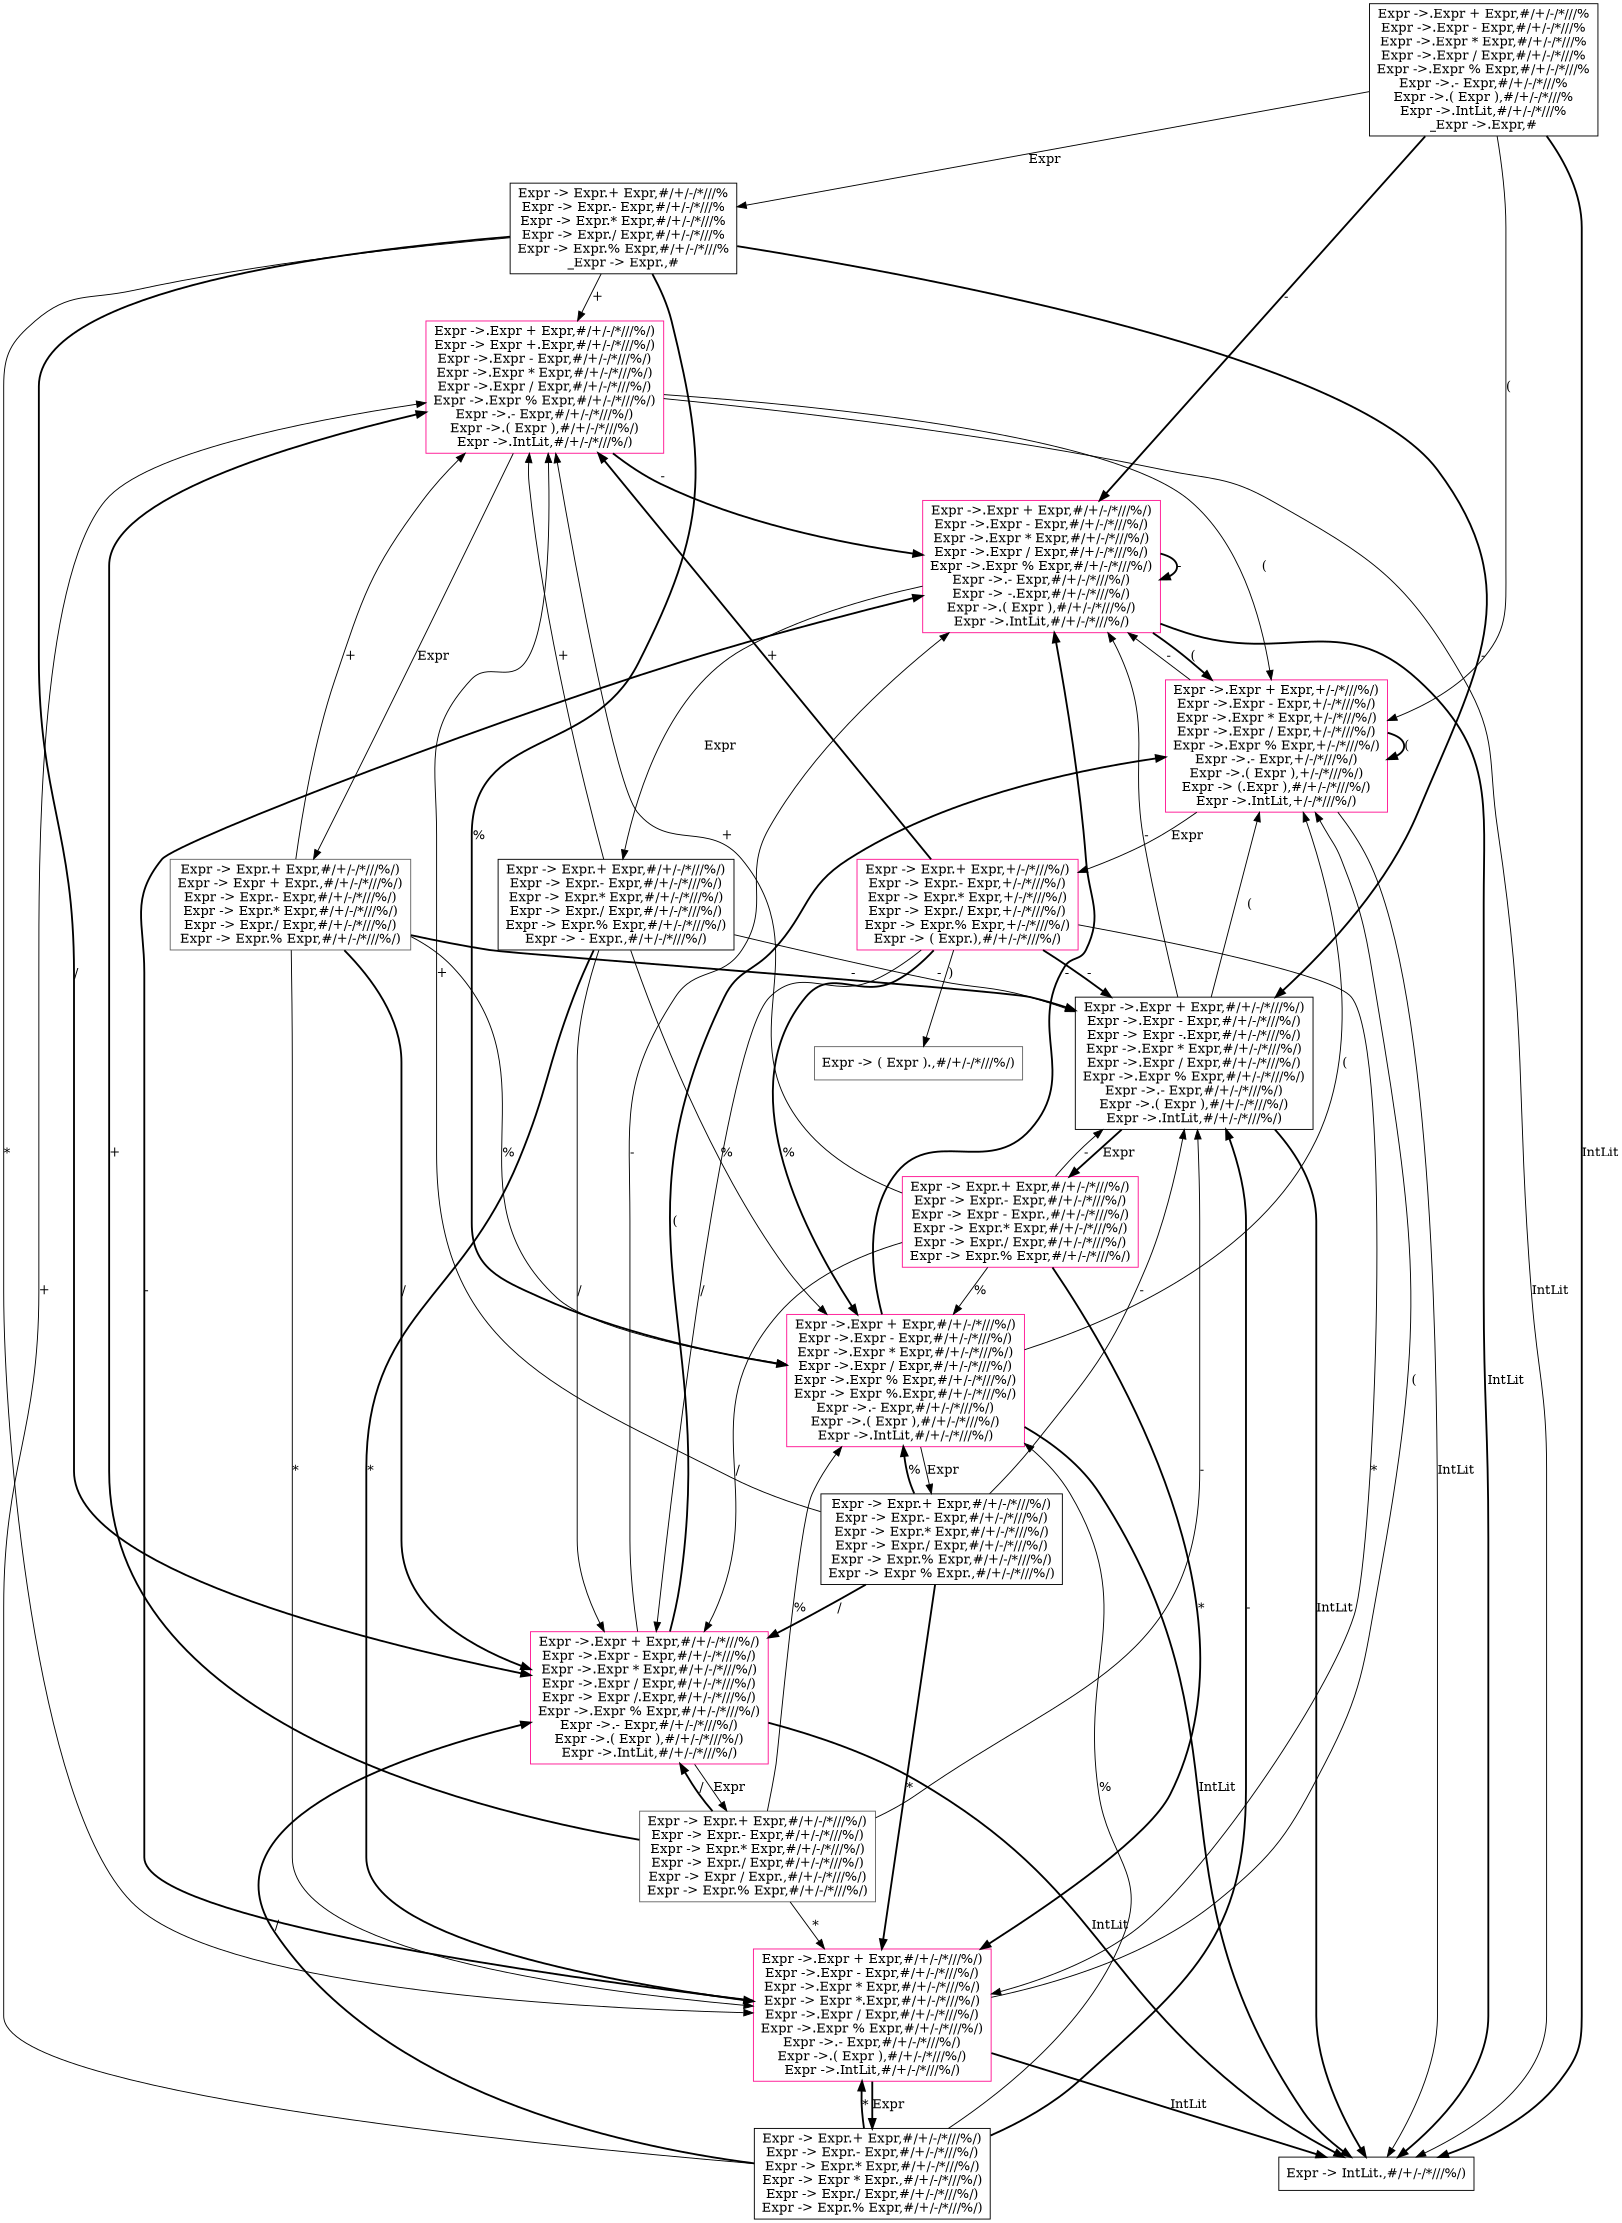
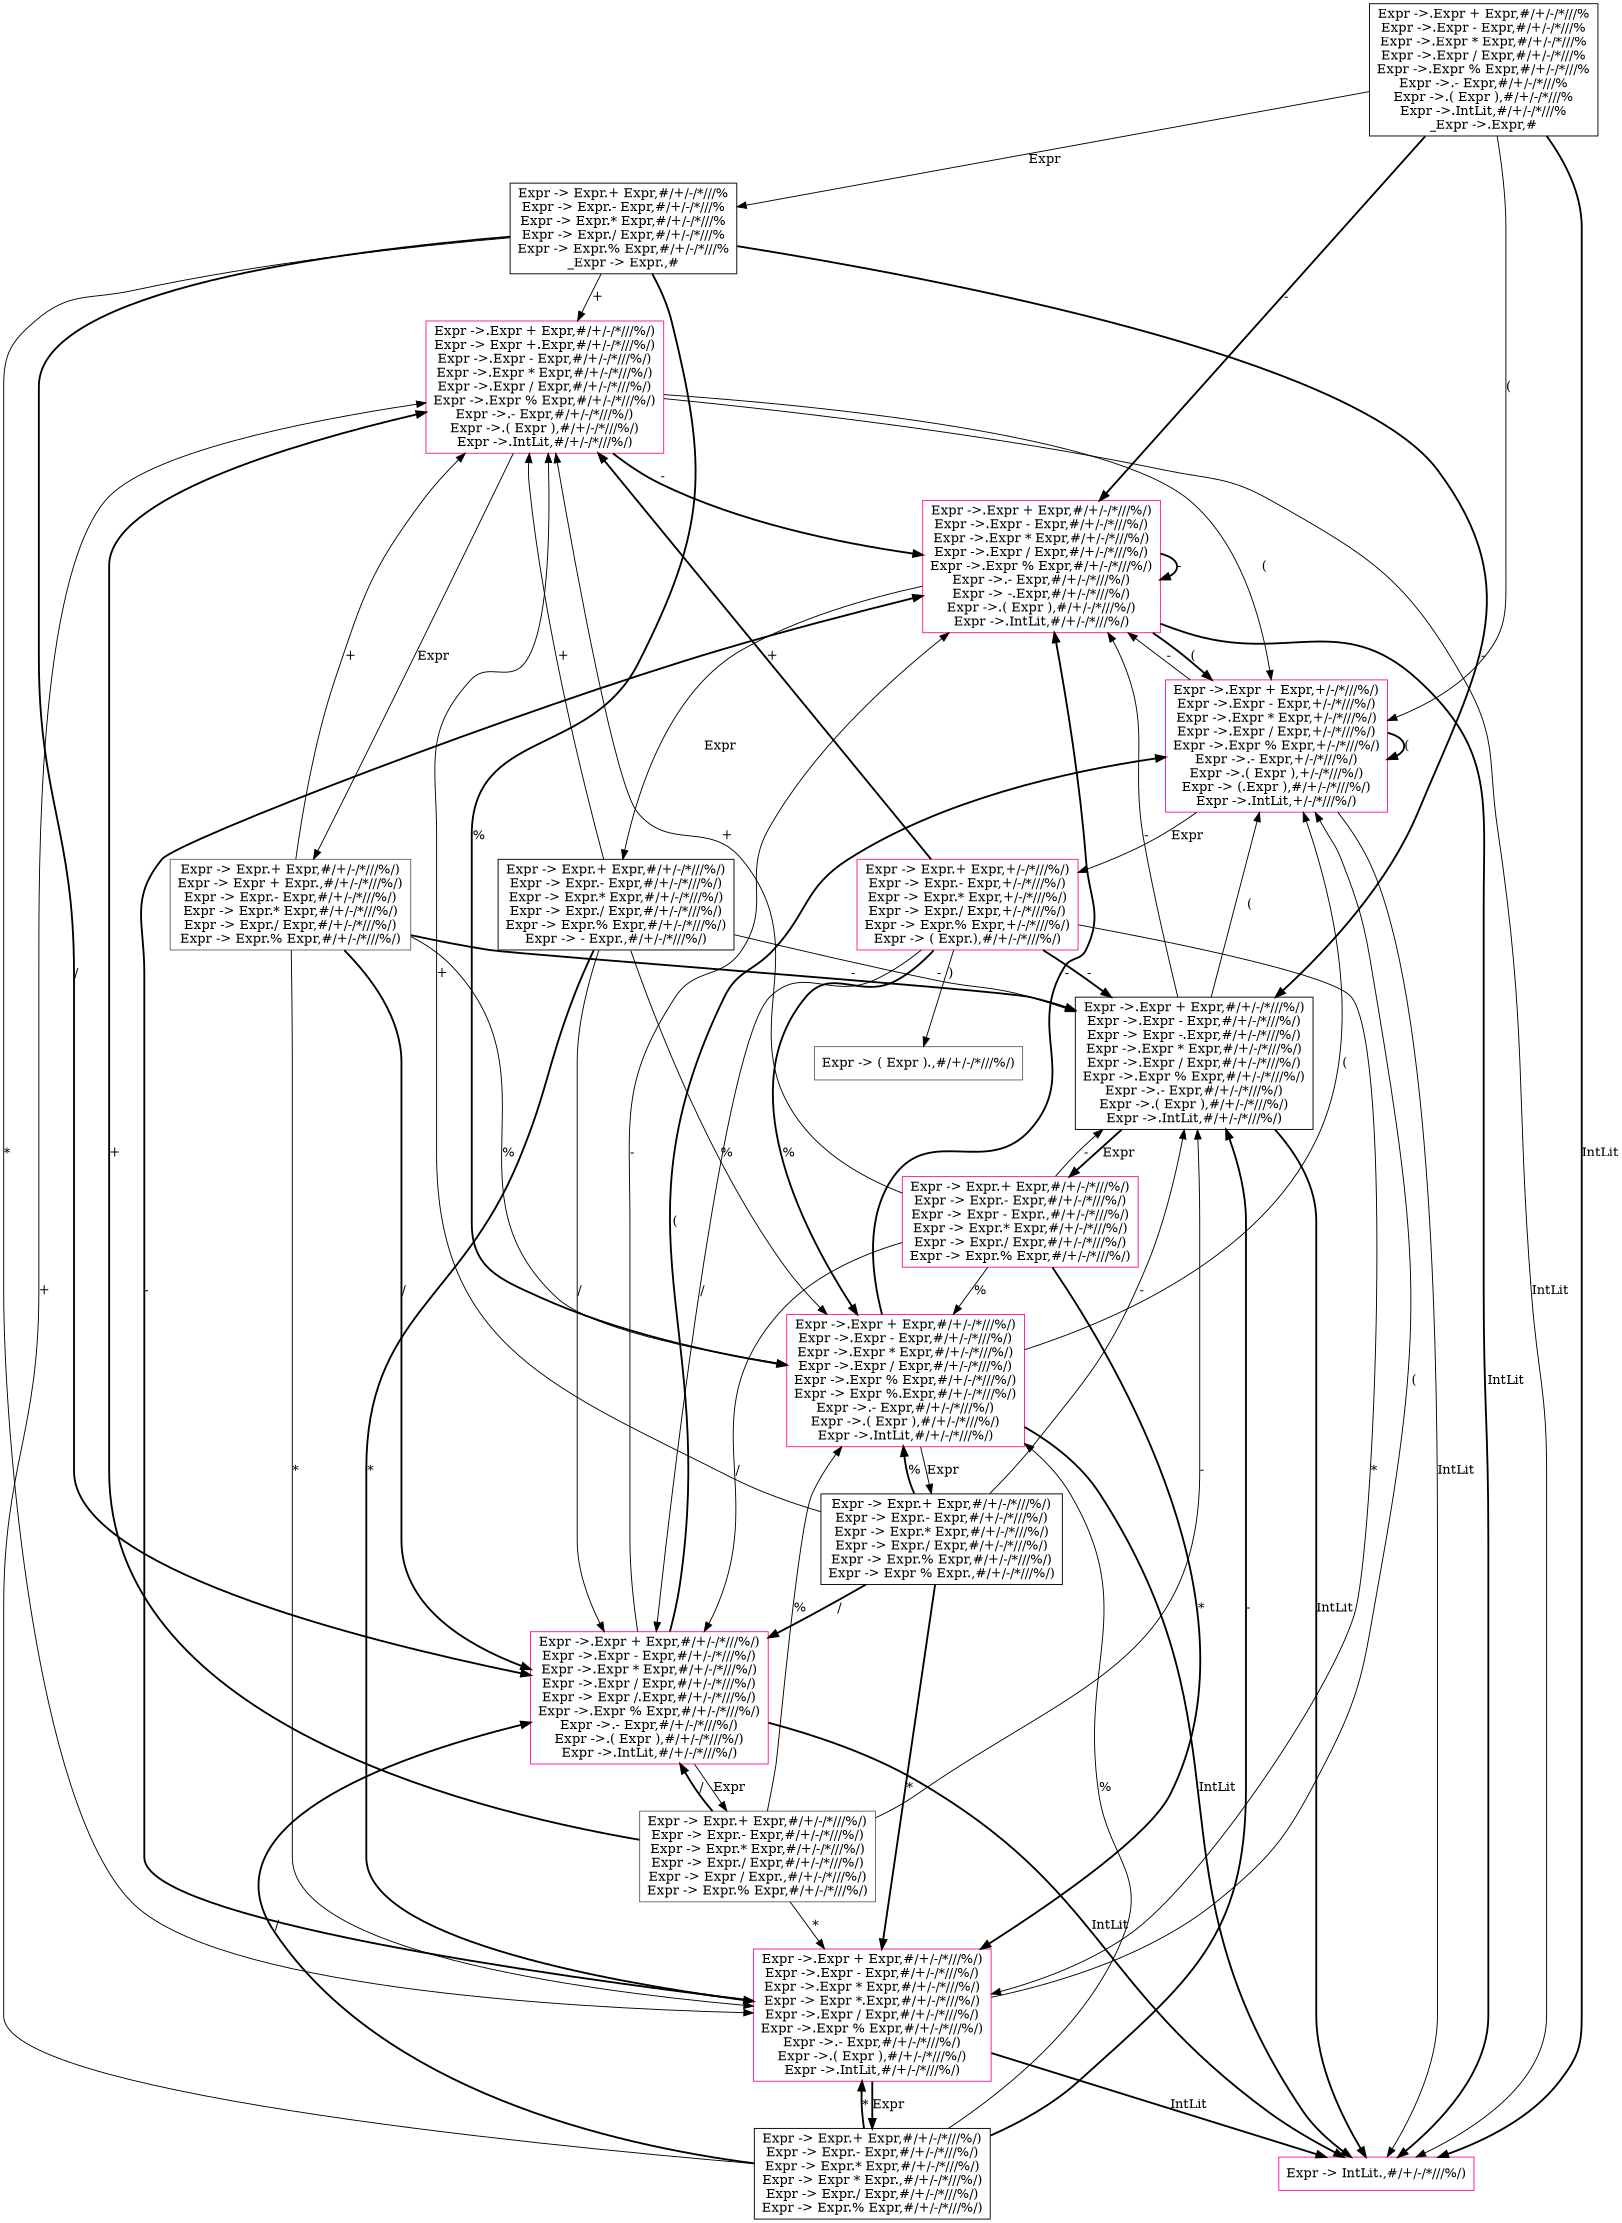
(1376, 2174) -> (1376, 2174)
